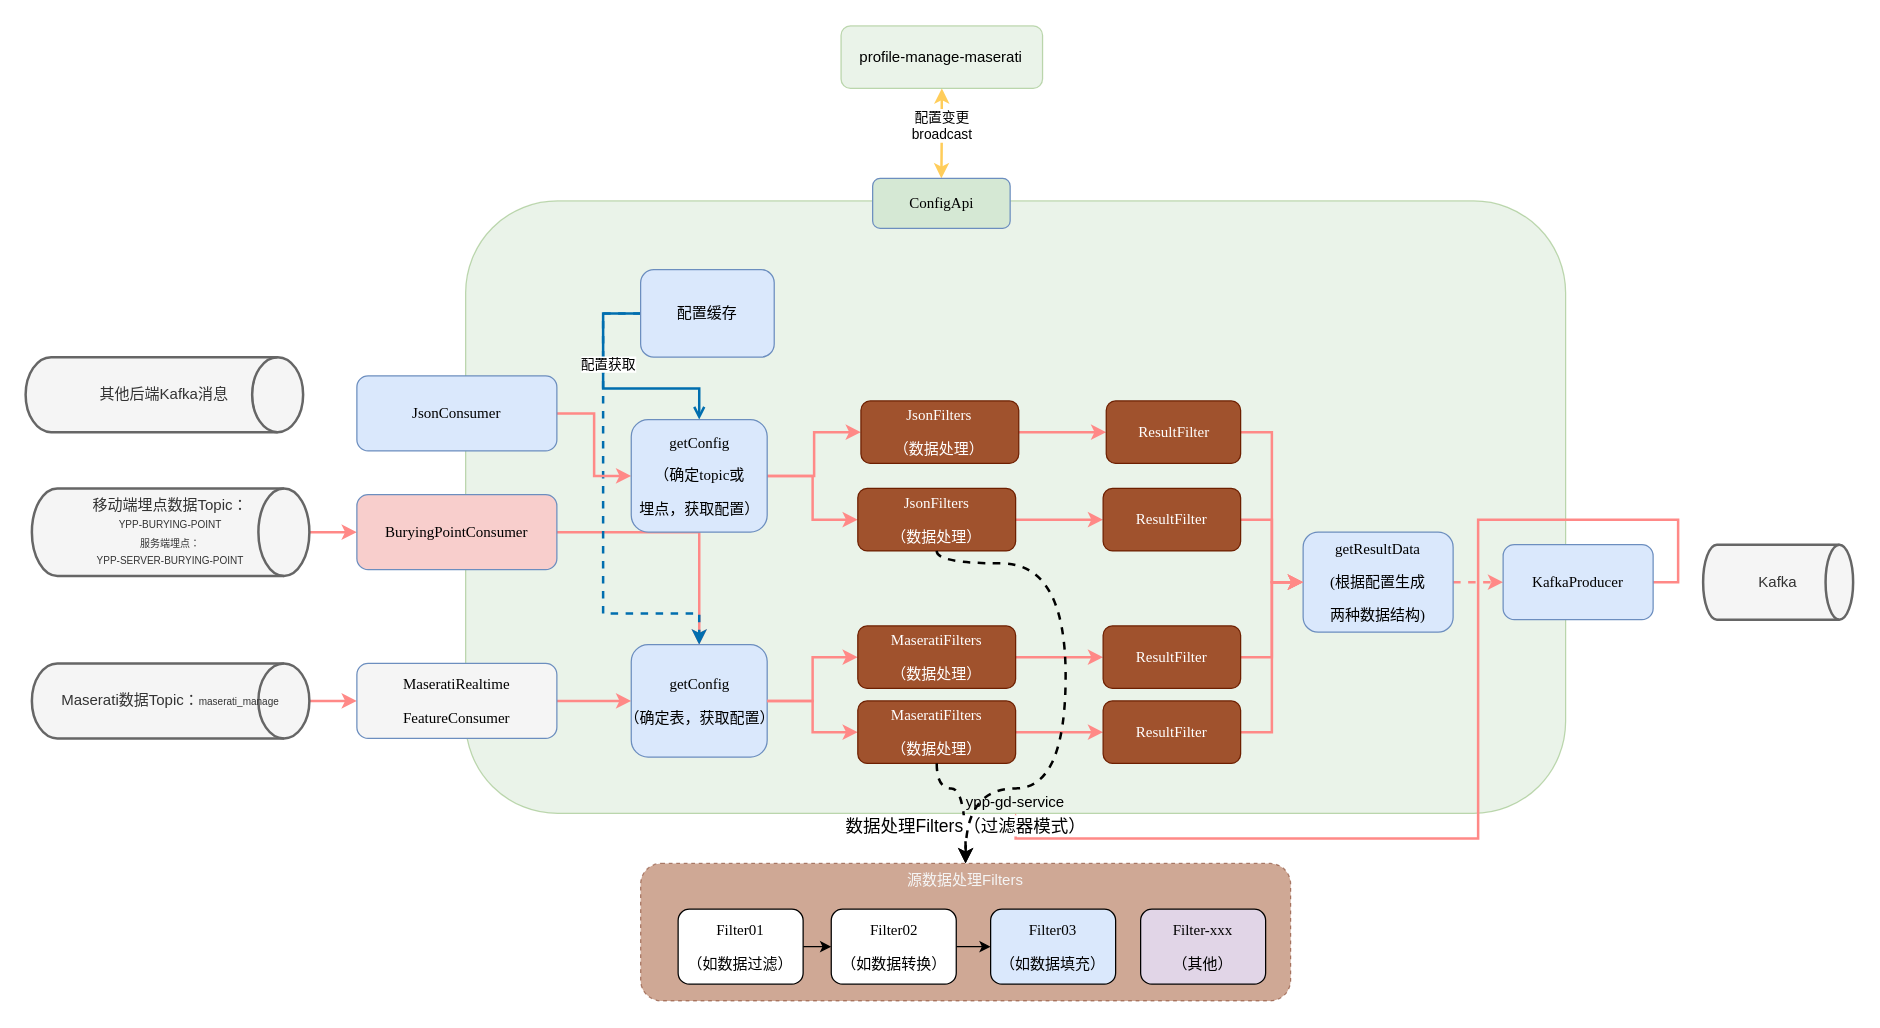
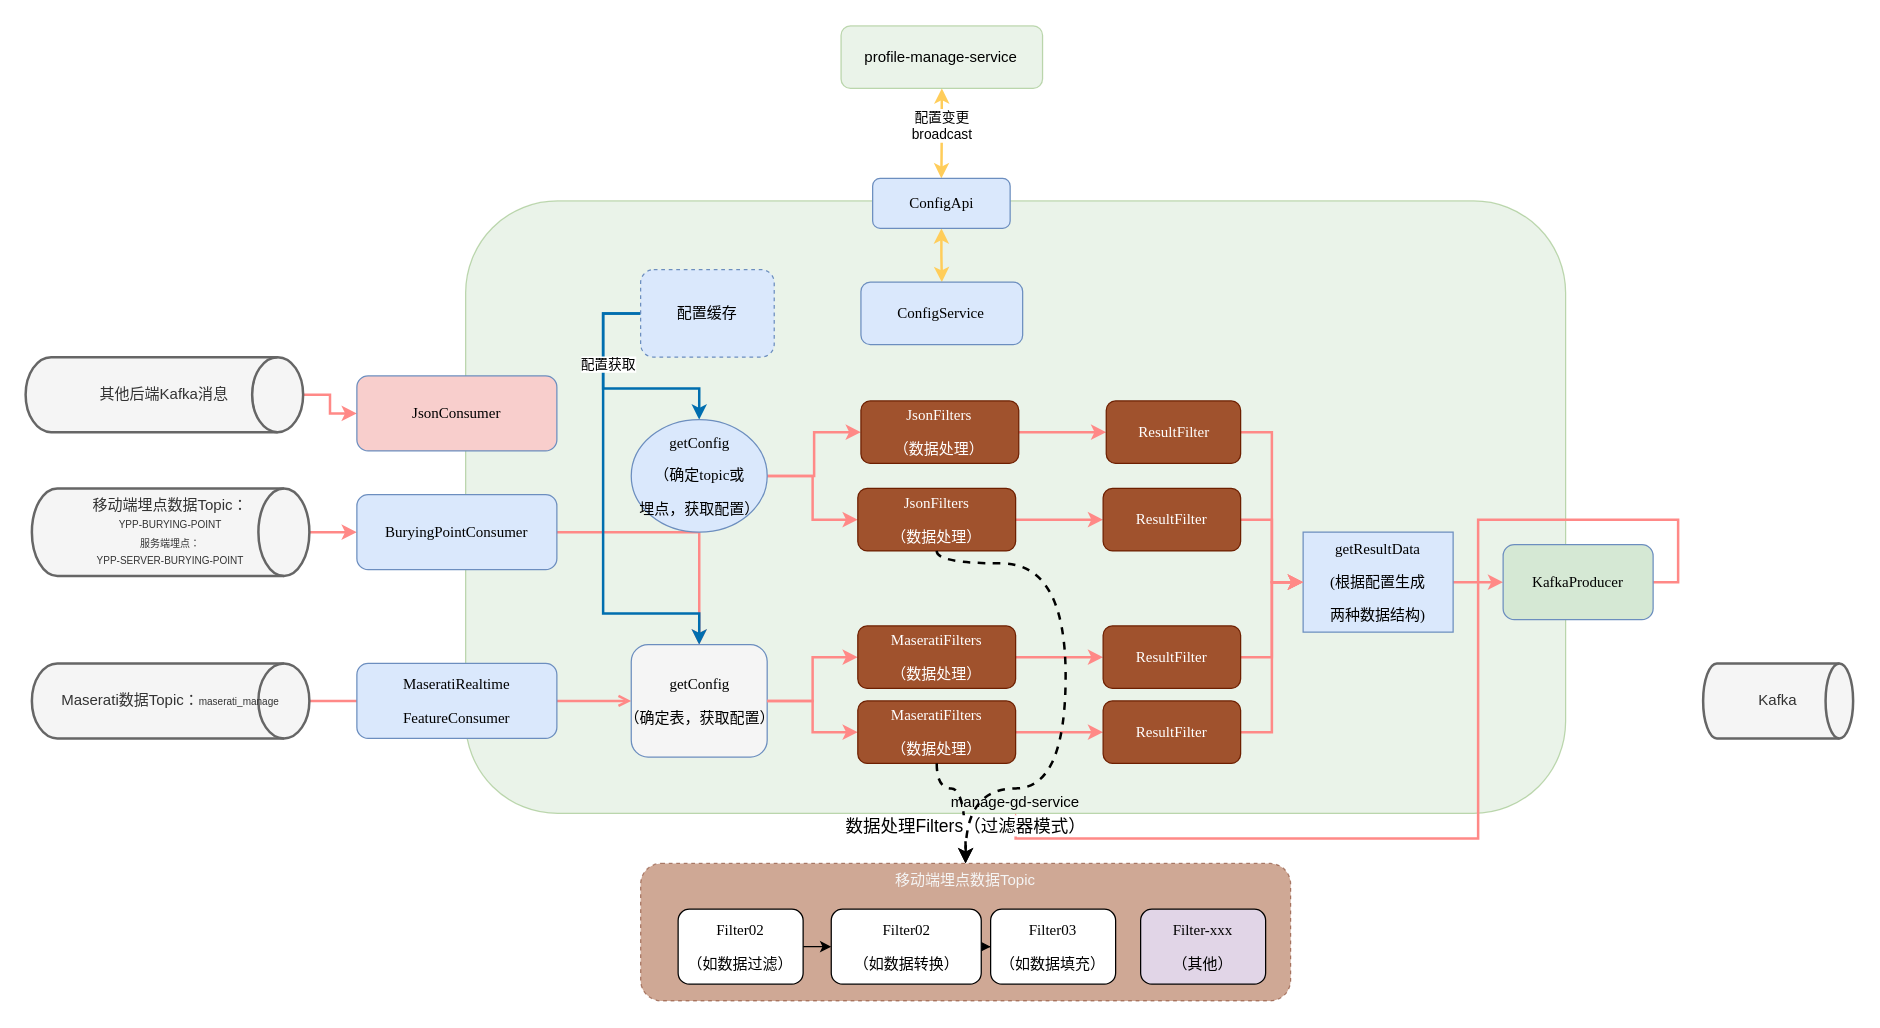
(941, 57) -> (941, 57)
(941, 203) -> (941, 203)
none -> (941, 255)
(707, 313) -> (707, 313)
none -> (942, 313)
none -> (330, 399)
(699, 408) -> (699, 407)
(457, 413) -> (457, 413)
(600, 476) -> none
(699, 476) -> (699, 476)
(457, 532) -> (457, 532)
(1378, 582) -> (1378, 582)
(1469, 582) -> (1469, 582)
(1578, 582) -> (1578, 582)
(1778, 582) -> (1778, 701)
(612, 613) -> (612, 613)
(344, 701) -> (348, 701)
(457, 701) -> (457, 701)
(618, 701) -> (620, 701)
(699, 701) -> (699, 701)
(1016, 800) -> (1016, 800)
(966, 881) -> (966, 881)
(894, 946) -> (906, 946)
(1053, 946) -> (1053, 946)
(741, 947) -> (741, 947)
